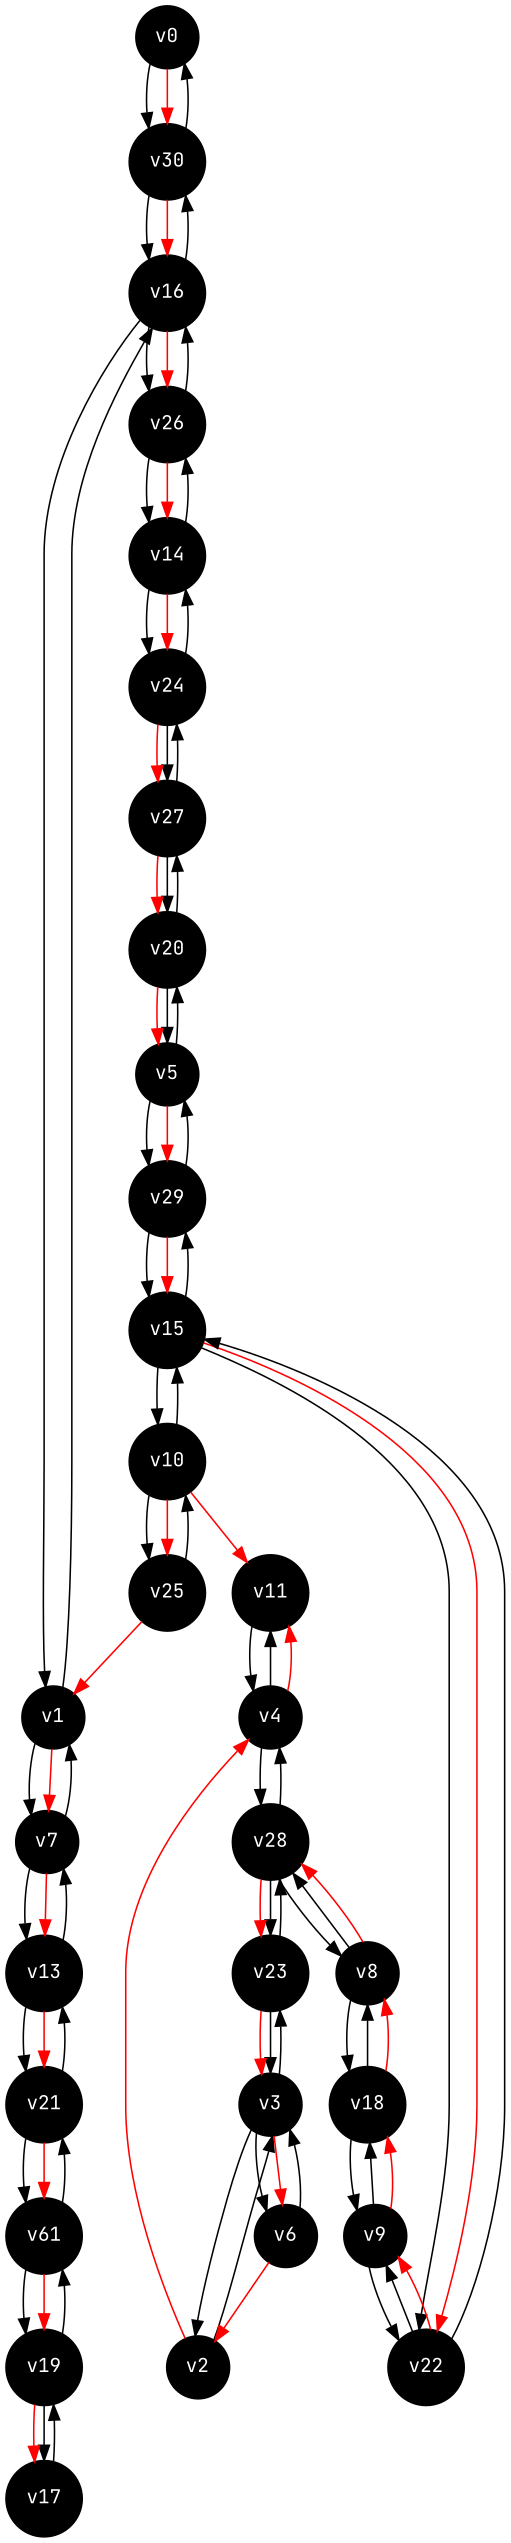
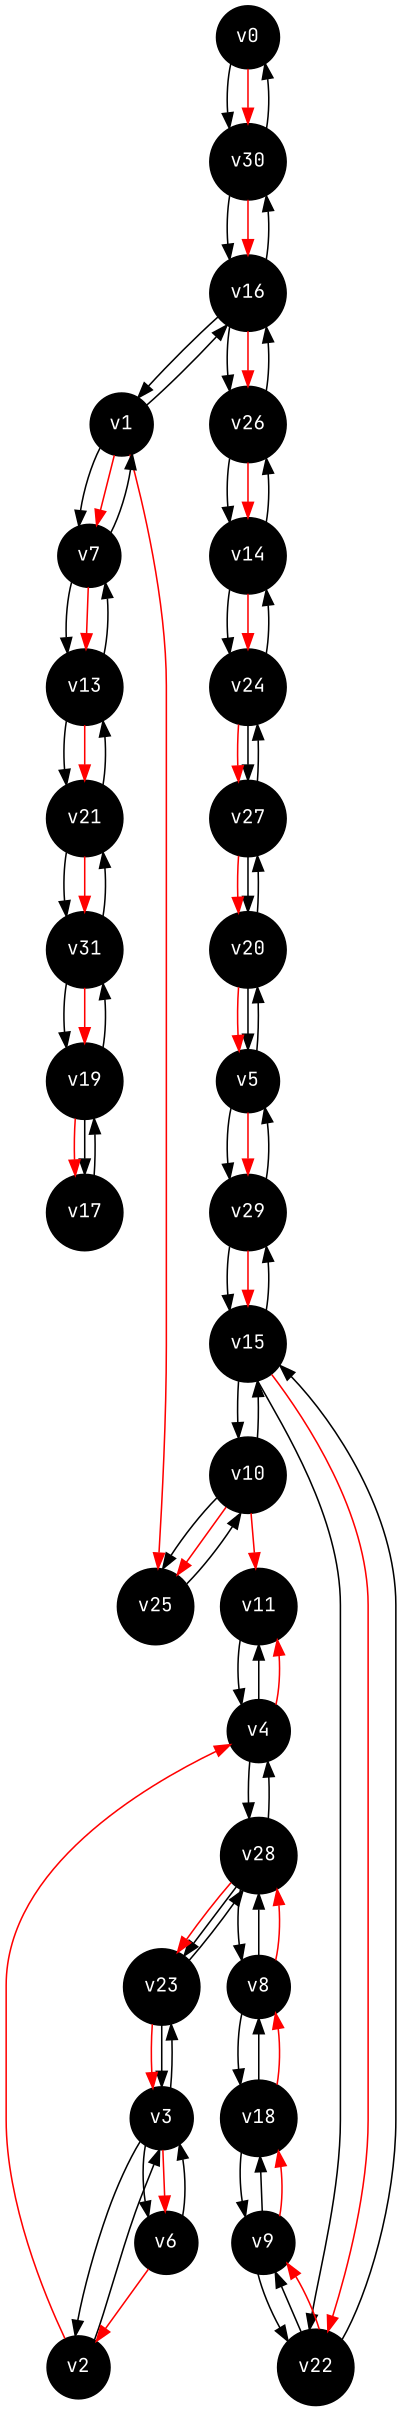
(113, 1652) -> (166, 1002)
(44, 2236) -> (85, 950)
